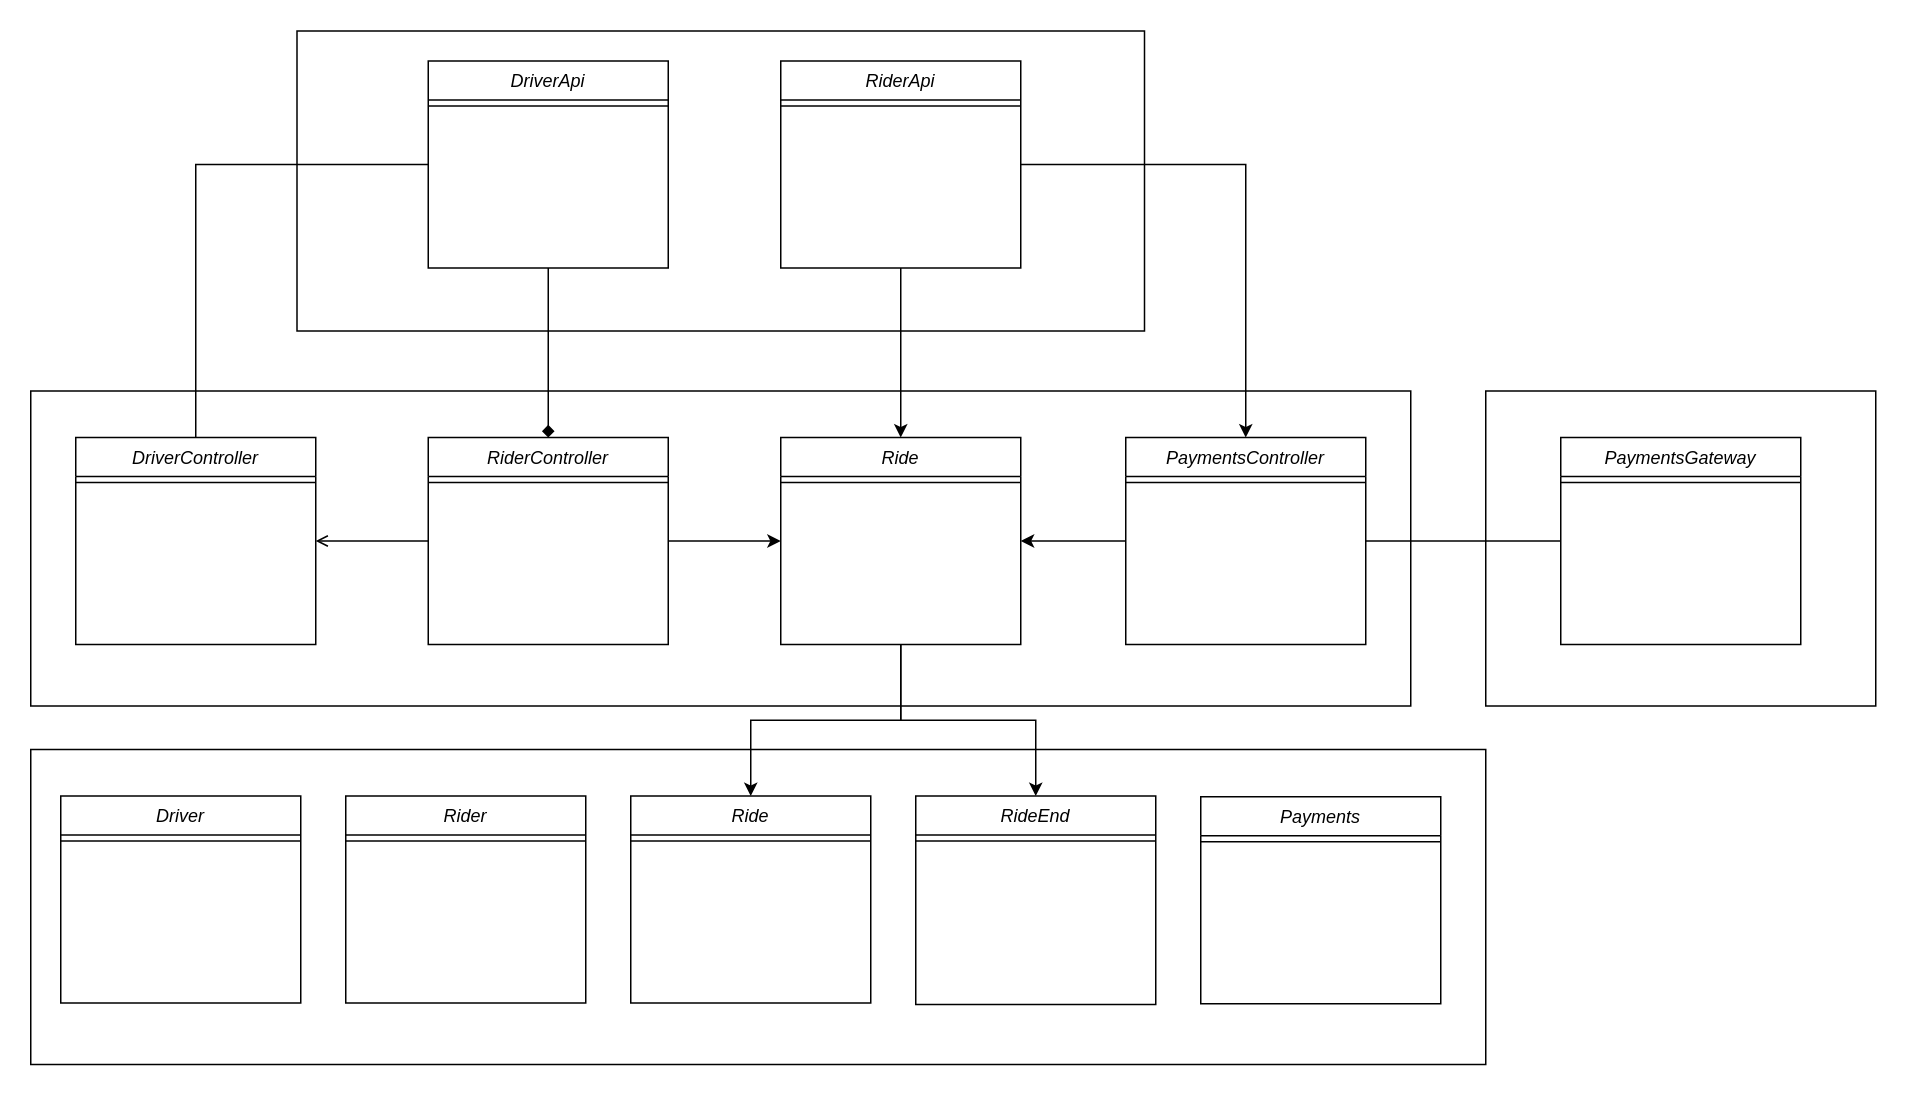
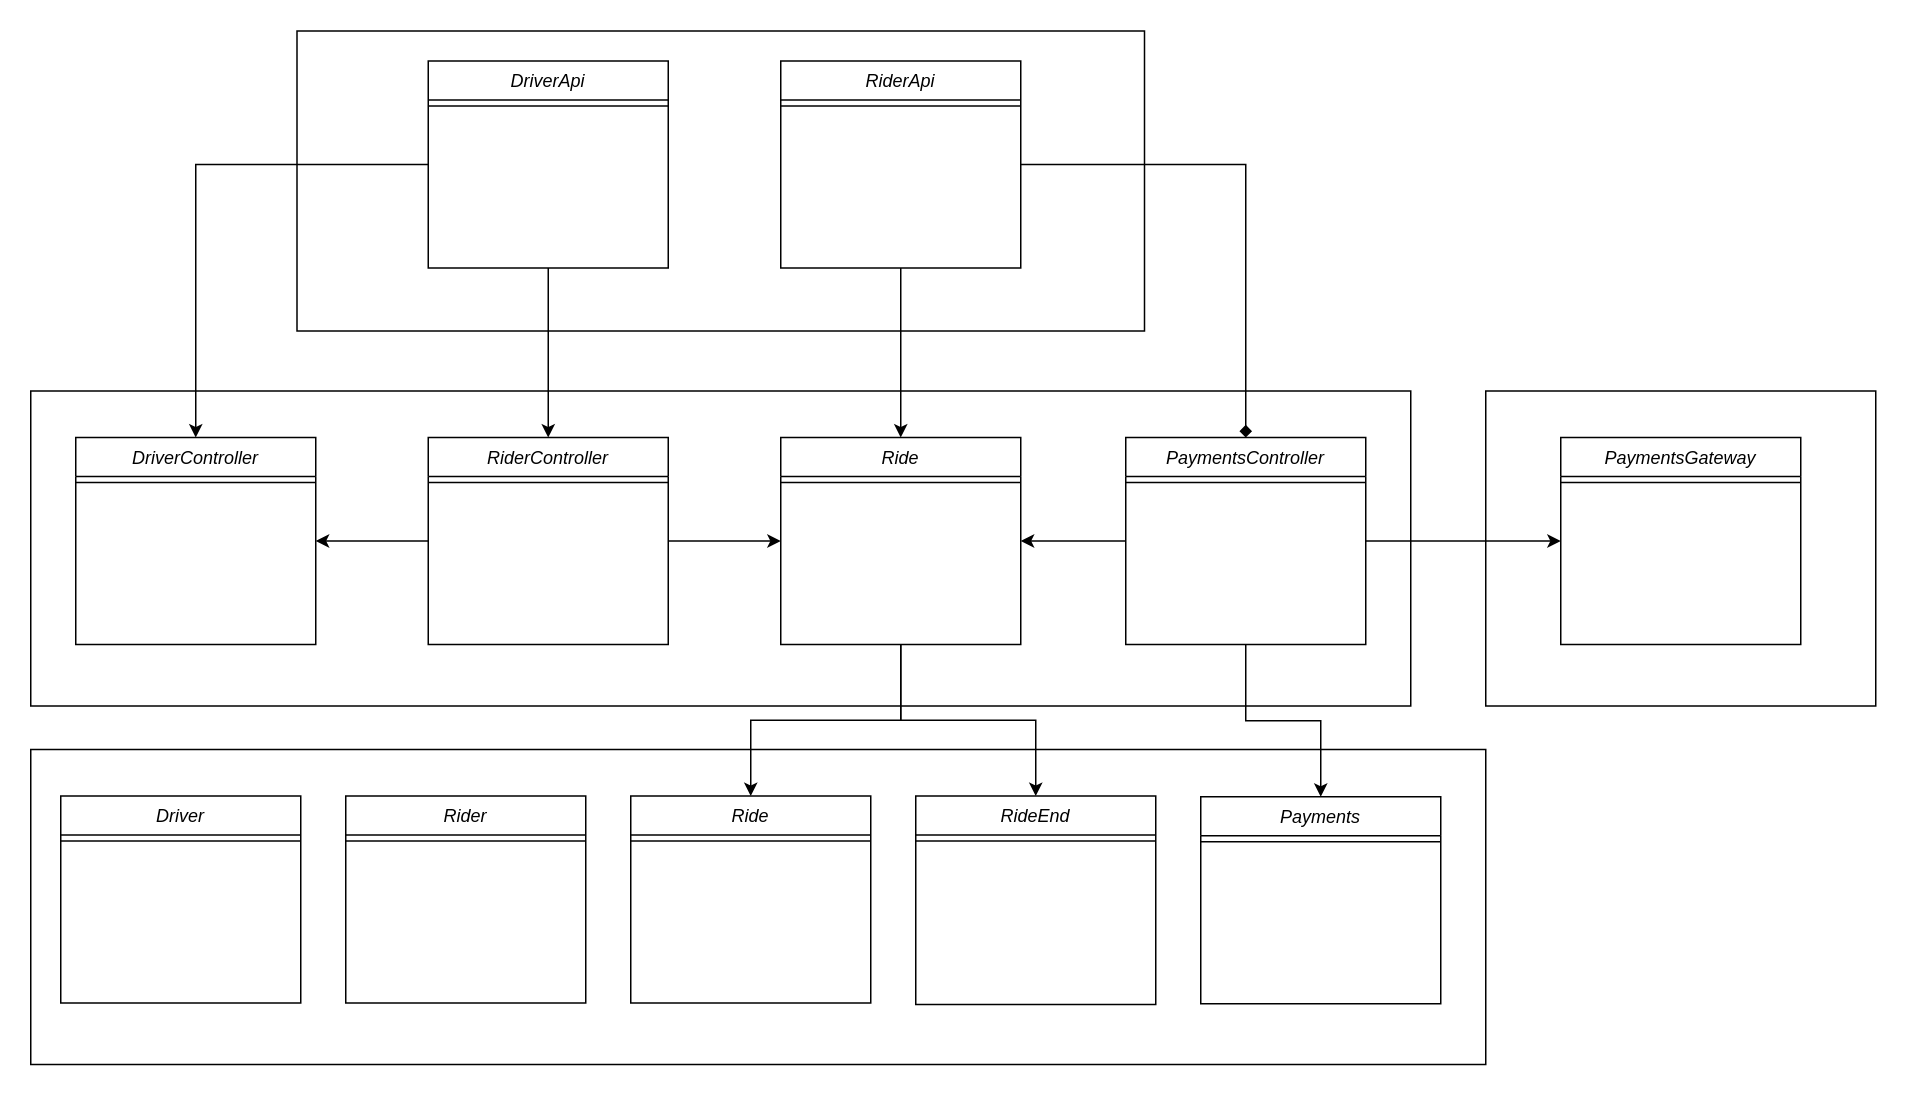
(548, 425) -> (548, 426)
(1246, 426) -> (1246, 425)
(196, 430) -> (196, 426)
(324, 541) -> (327, 541)
(1552, 541) -> (1549, 541)
none -> (1280, 720)
